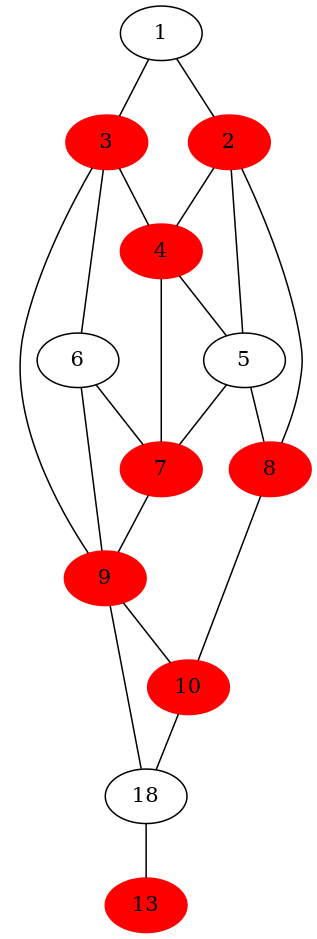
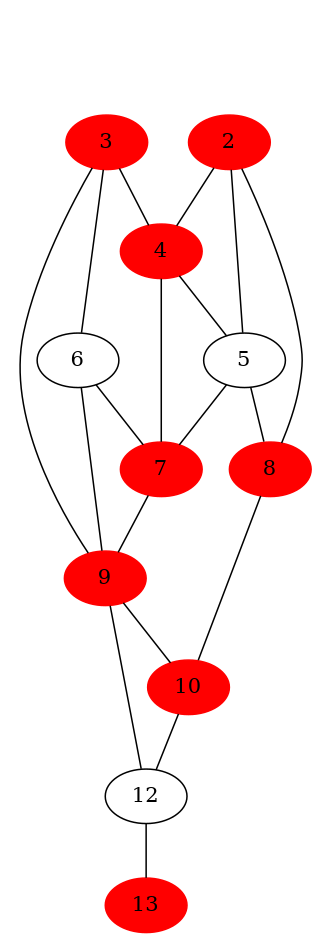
(161, 33) -> none
(146, 796) -> (146, 796)
